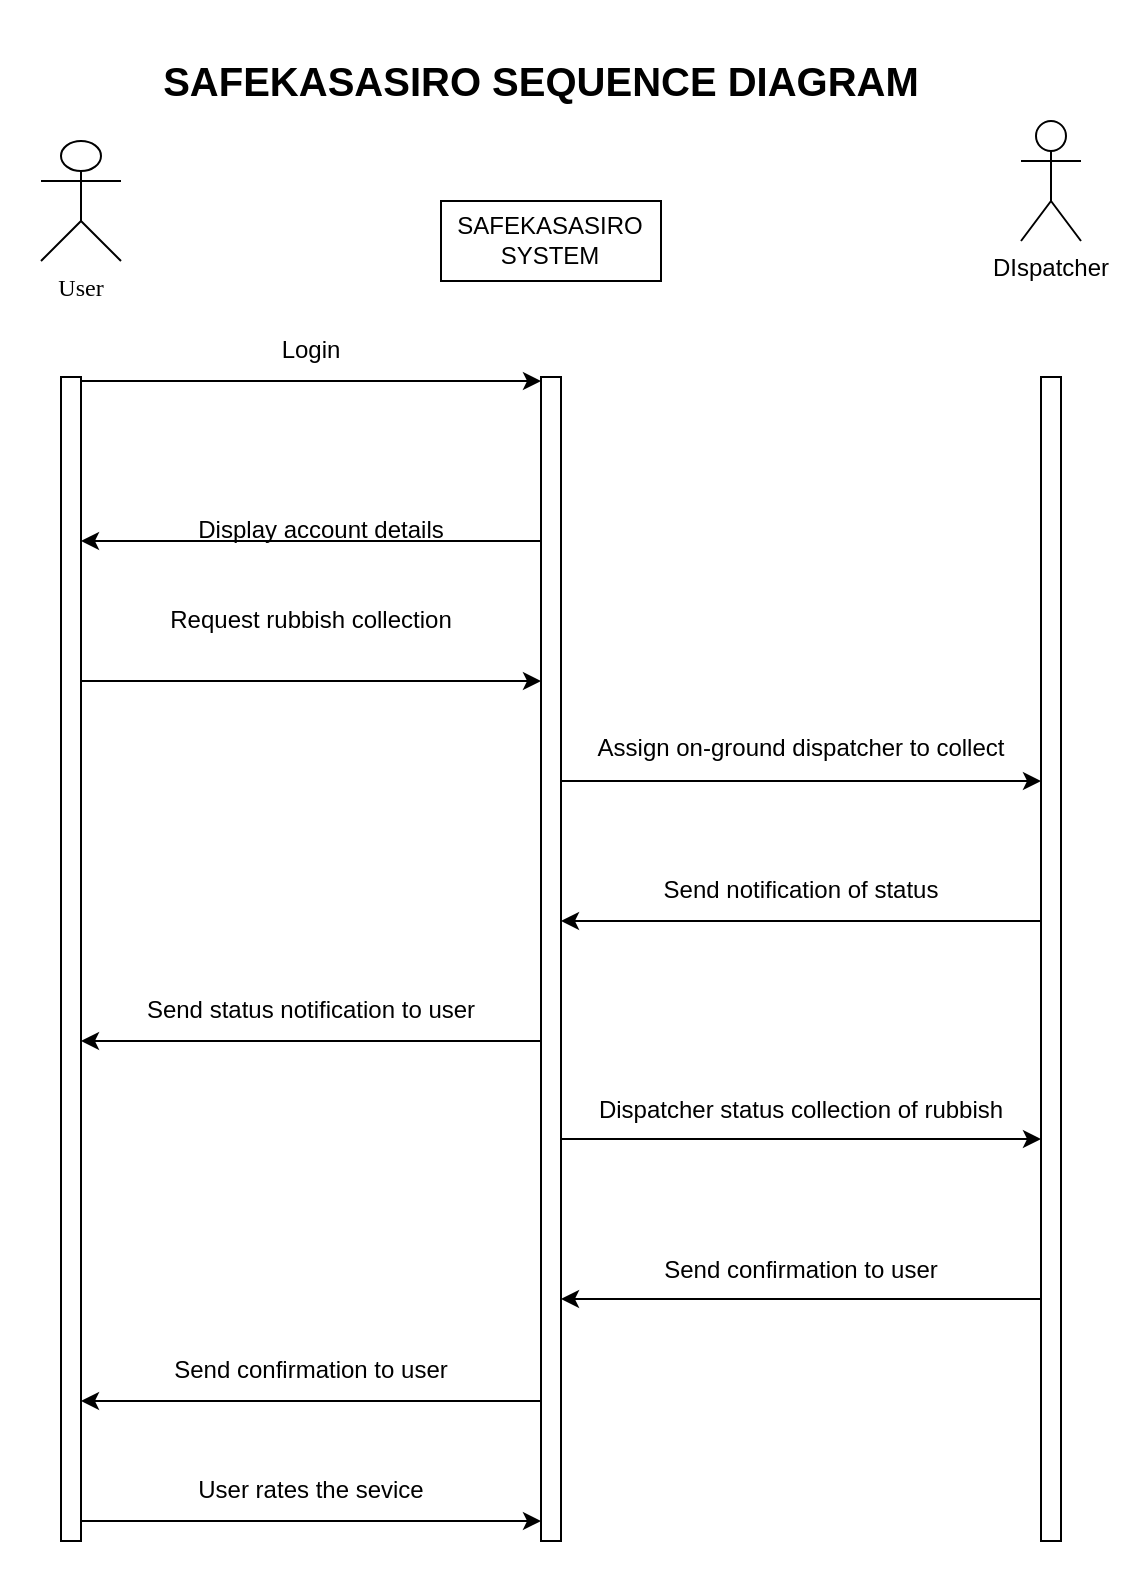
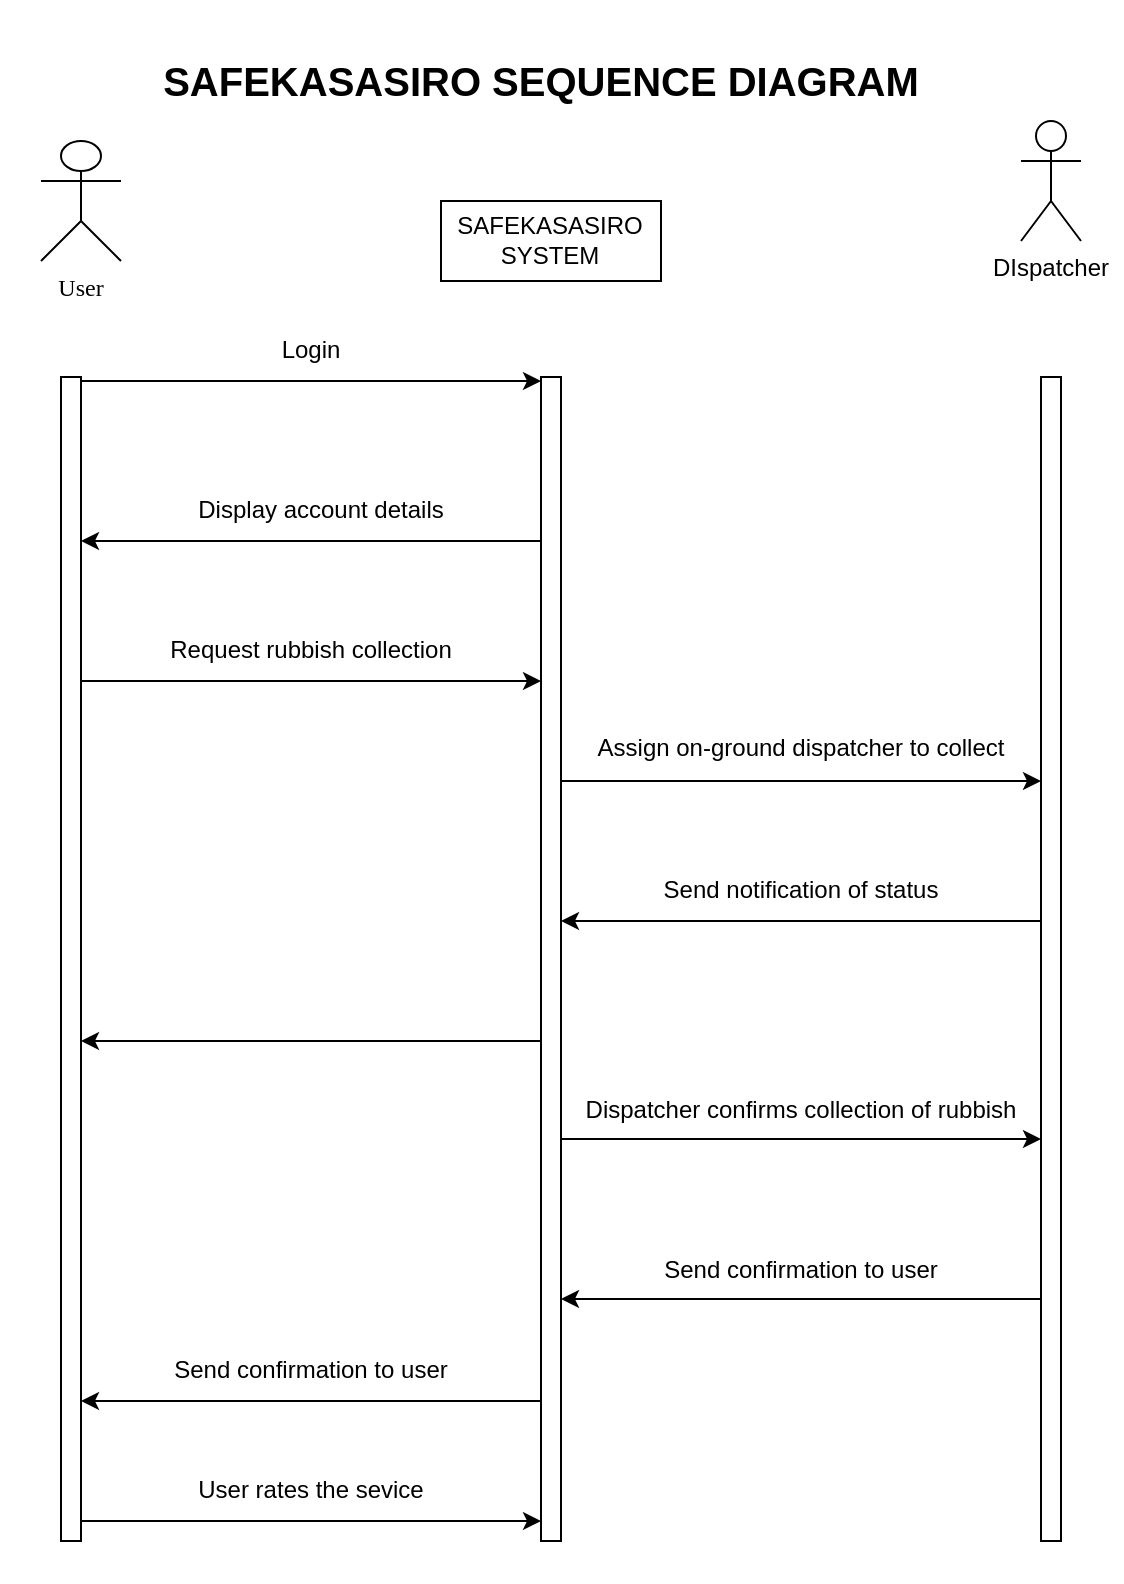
(321, 531) -> (321, 511)
(311, 621) -> (311, 651)
(311, 1011) -> none
(802, 1111) -> (802, 1111)
